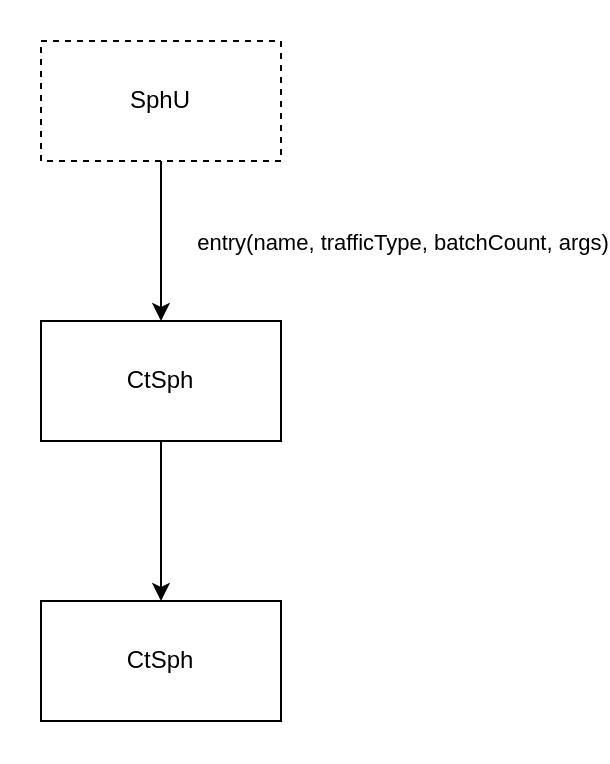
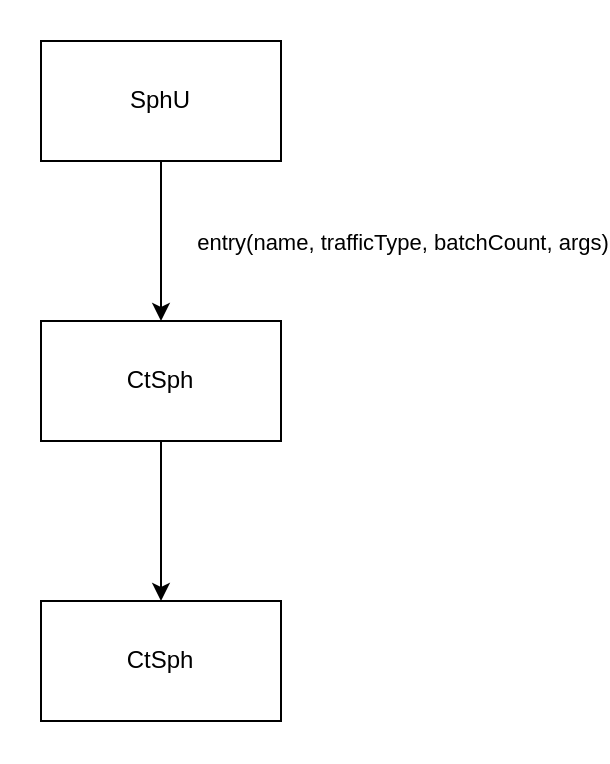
(161, 101) -> (161, 101)
